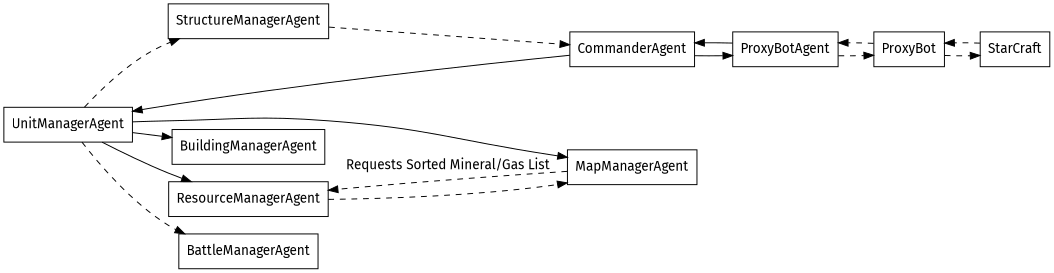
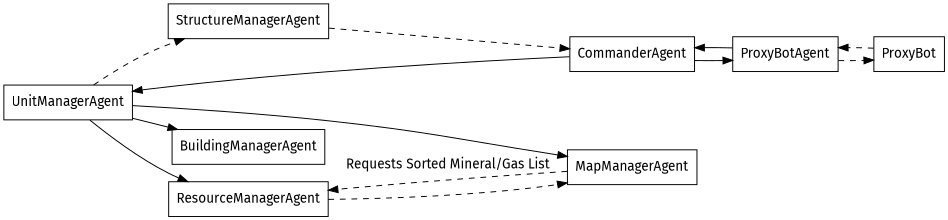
(1015, 49) -> none
(248, 251) -> none
